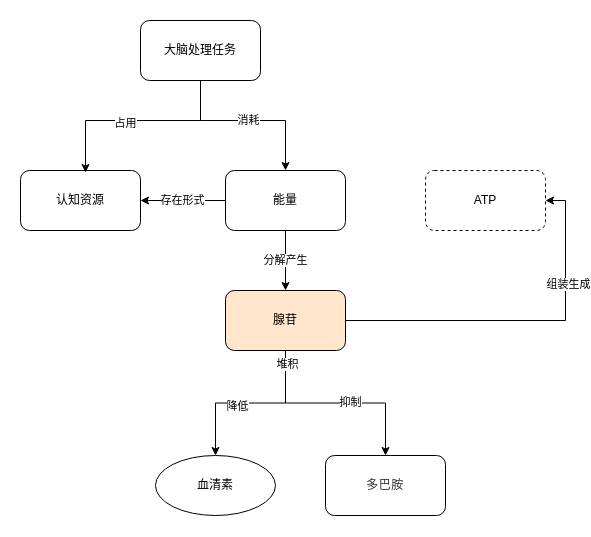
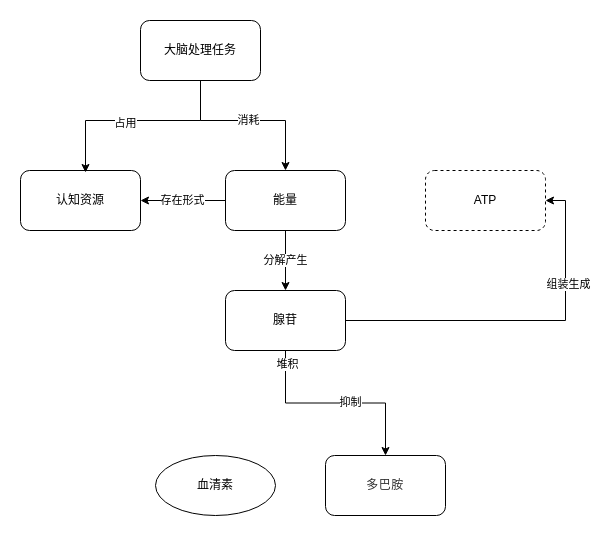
(286, 321) -> (286, 321)
(227, 403) -> none
